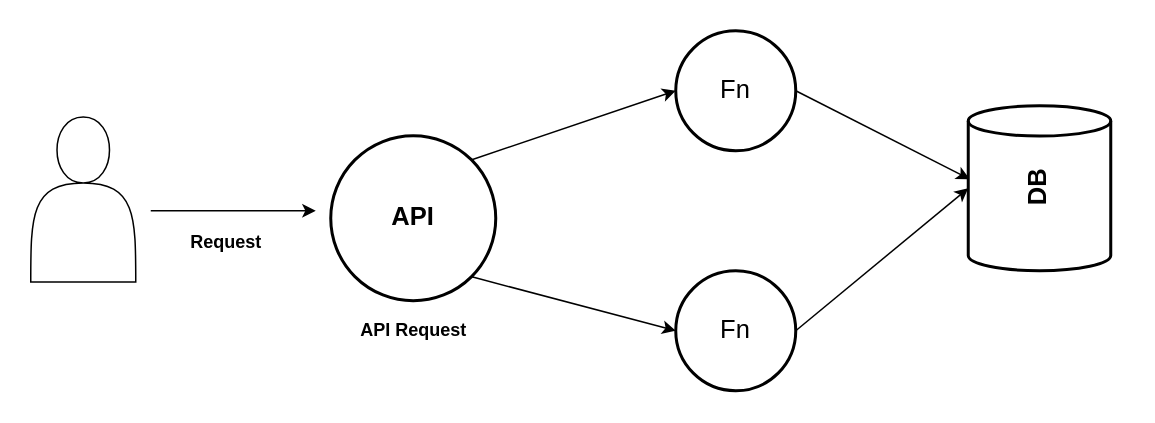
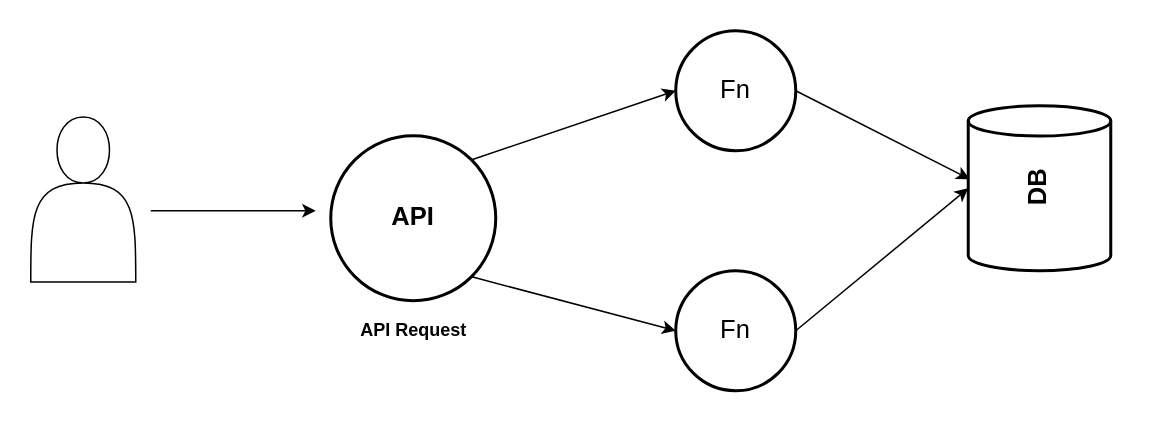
(226, 241) -> none
